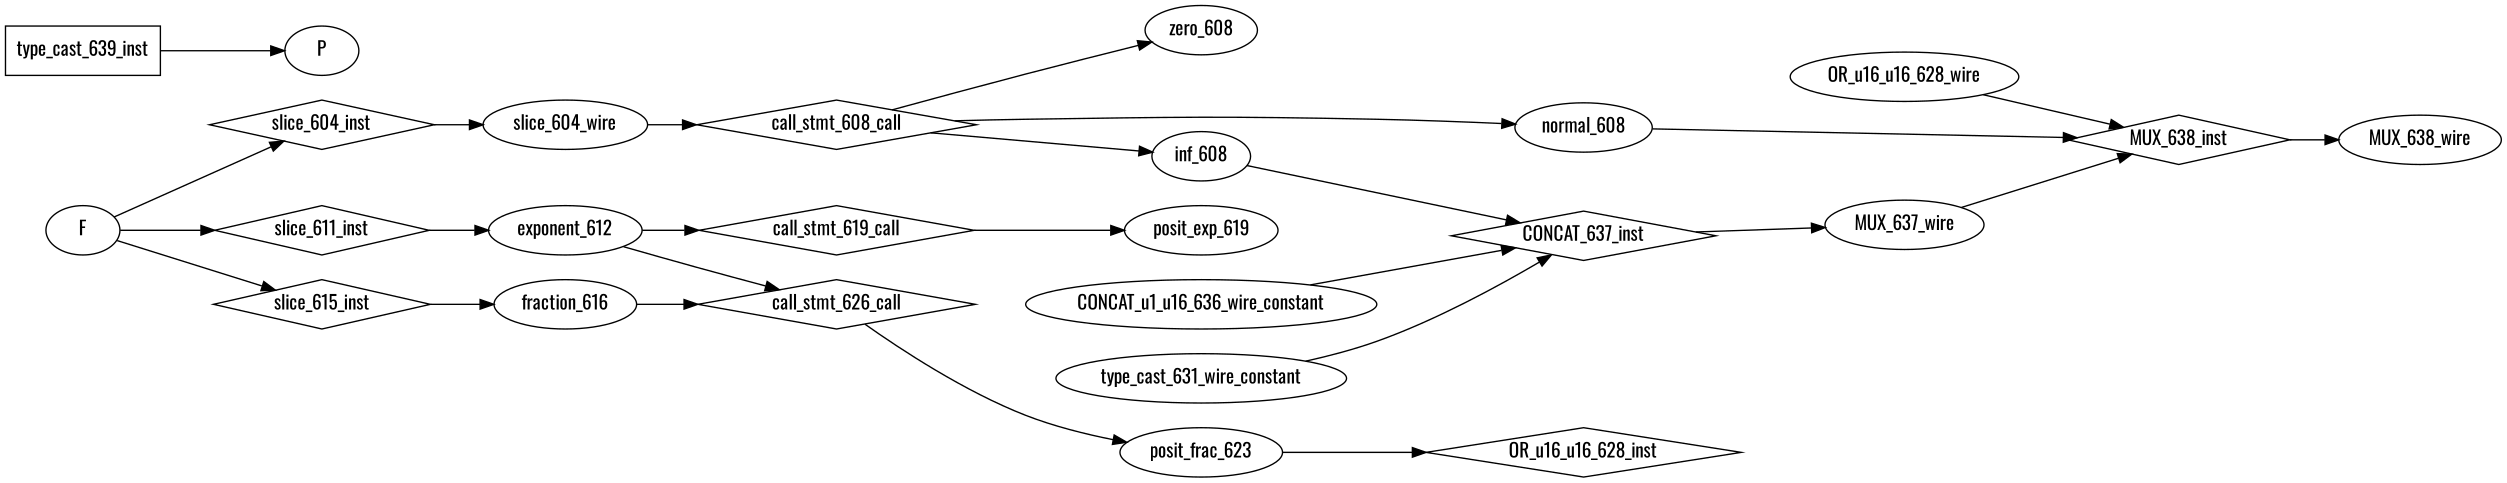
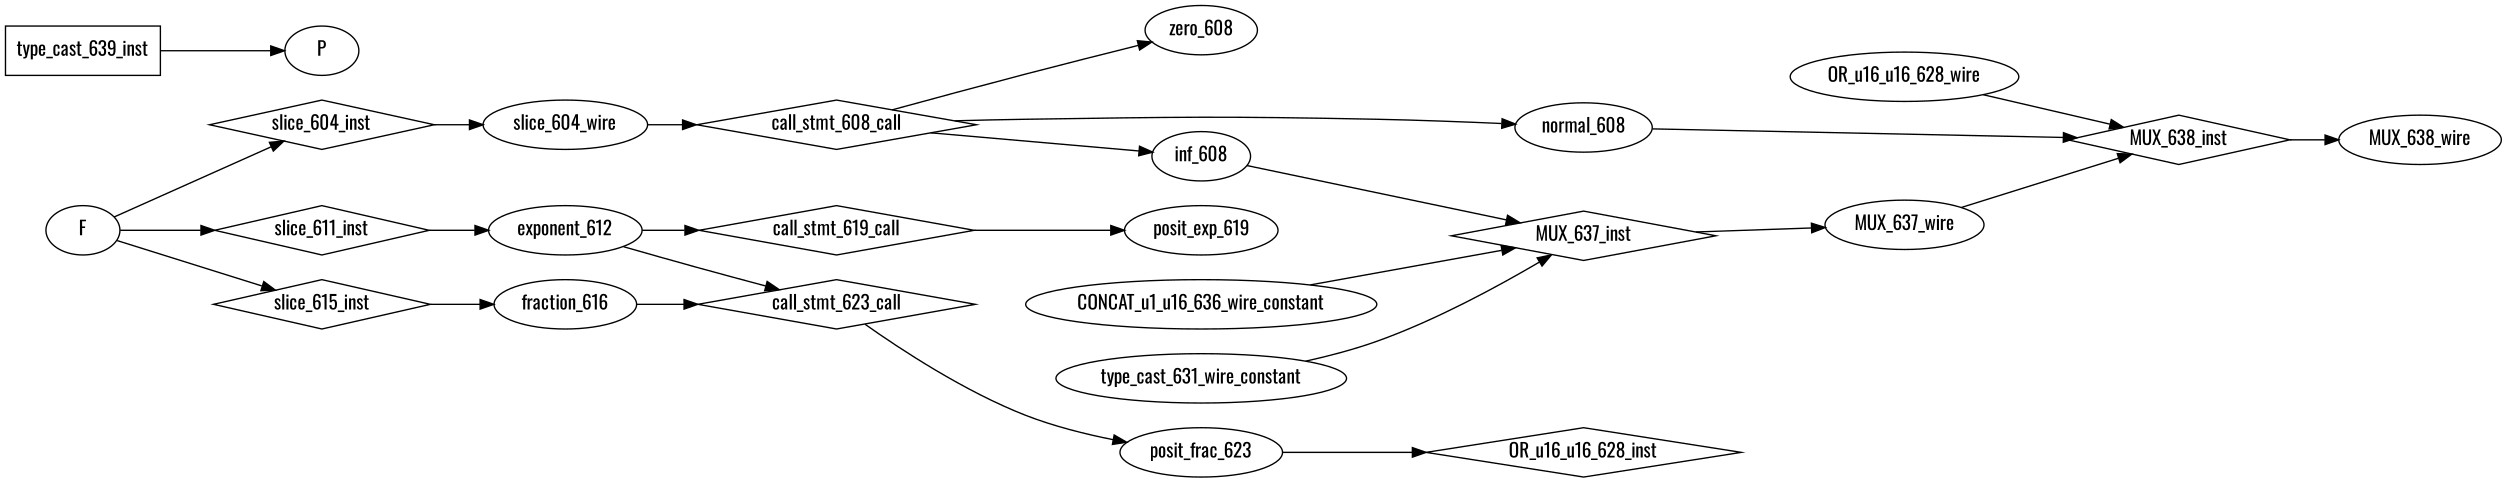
(1584, 236) -> (1584, 236)
(837, 304) -> (837, 304)
